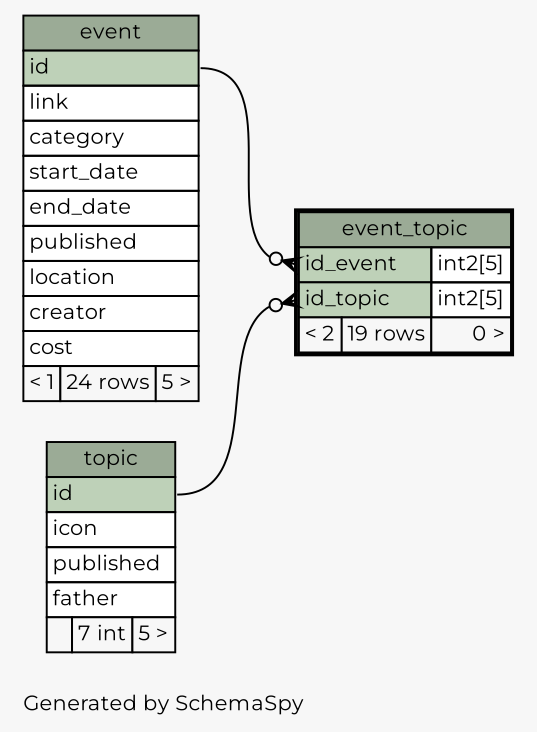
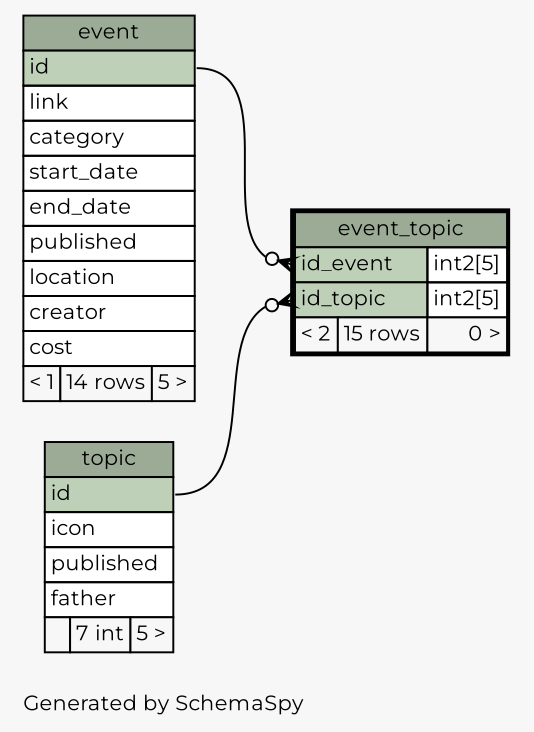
(387, 334) -> (383, 334)
(108, 383) -> (106, 383)
